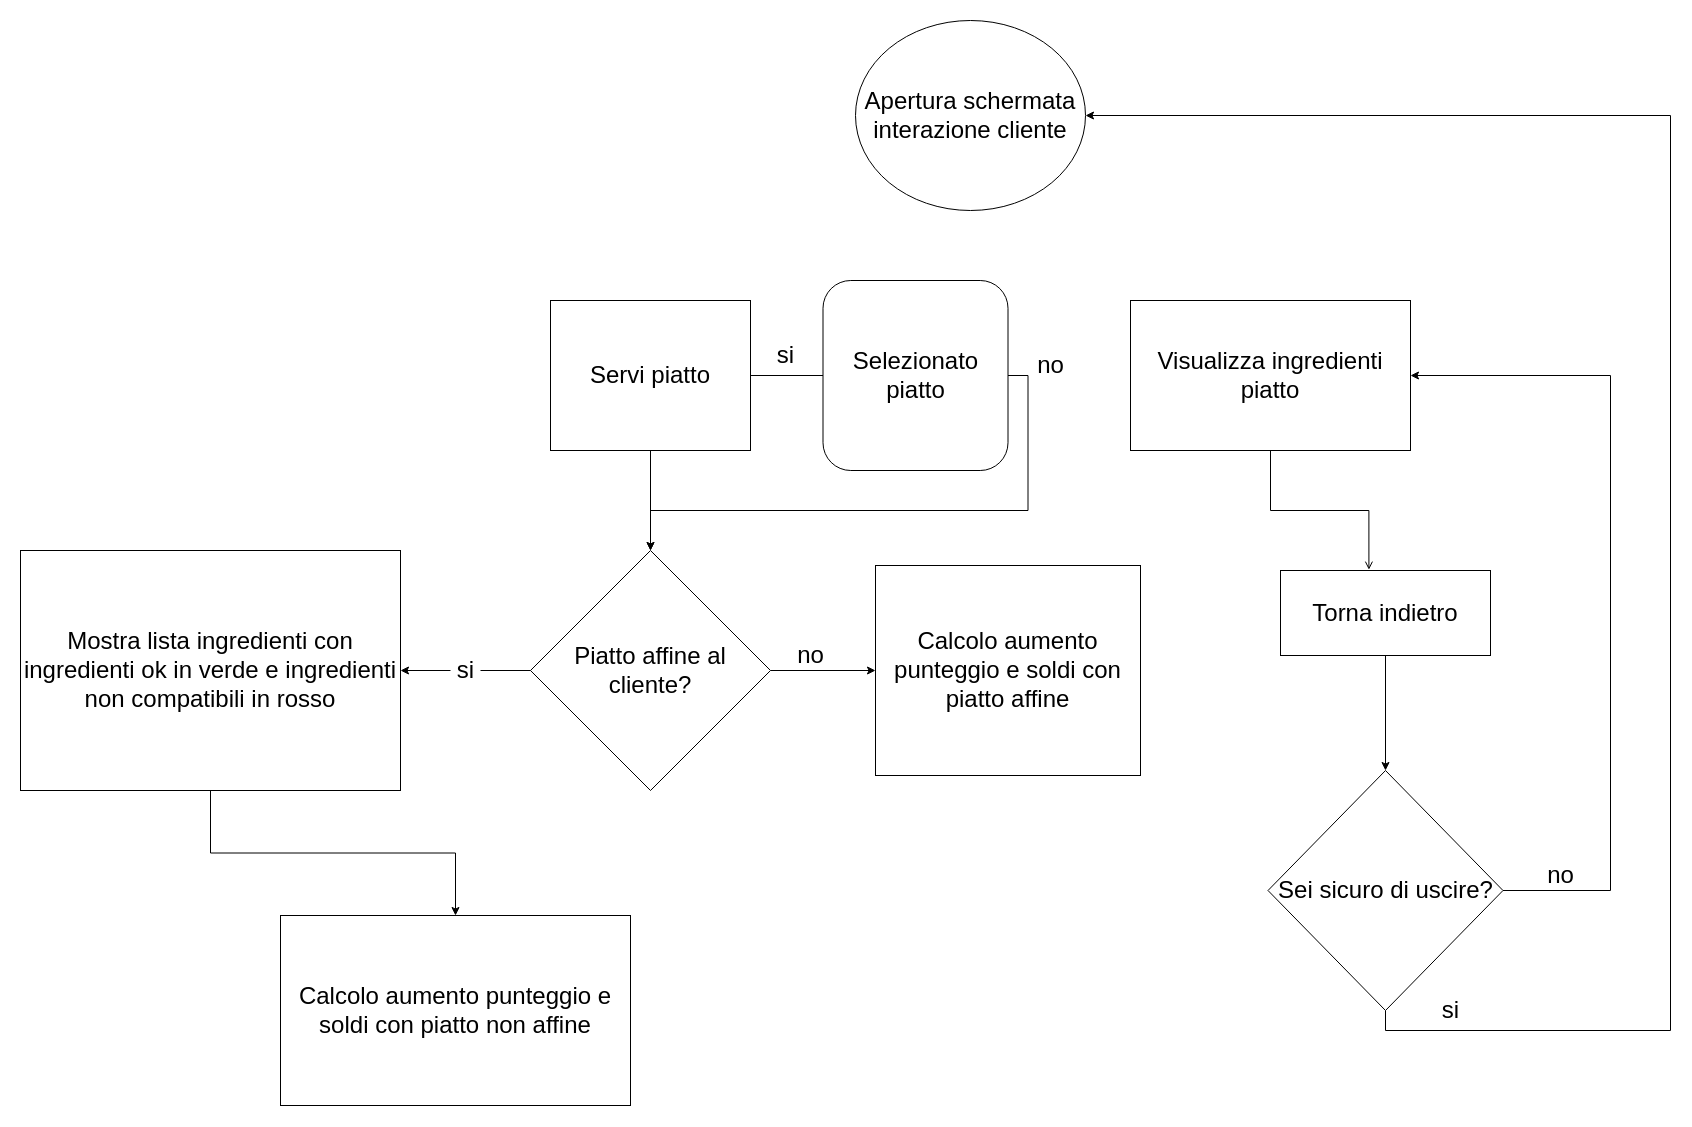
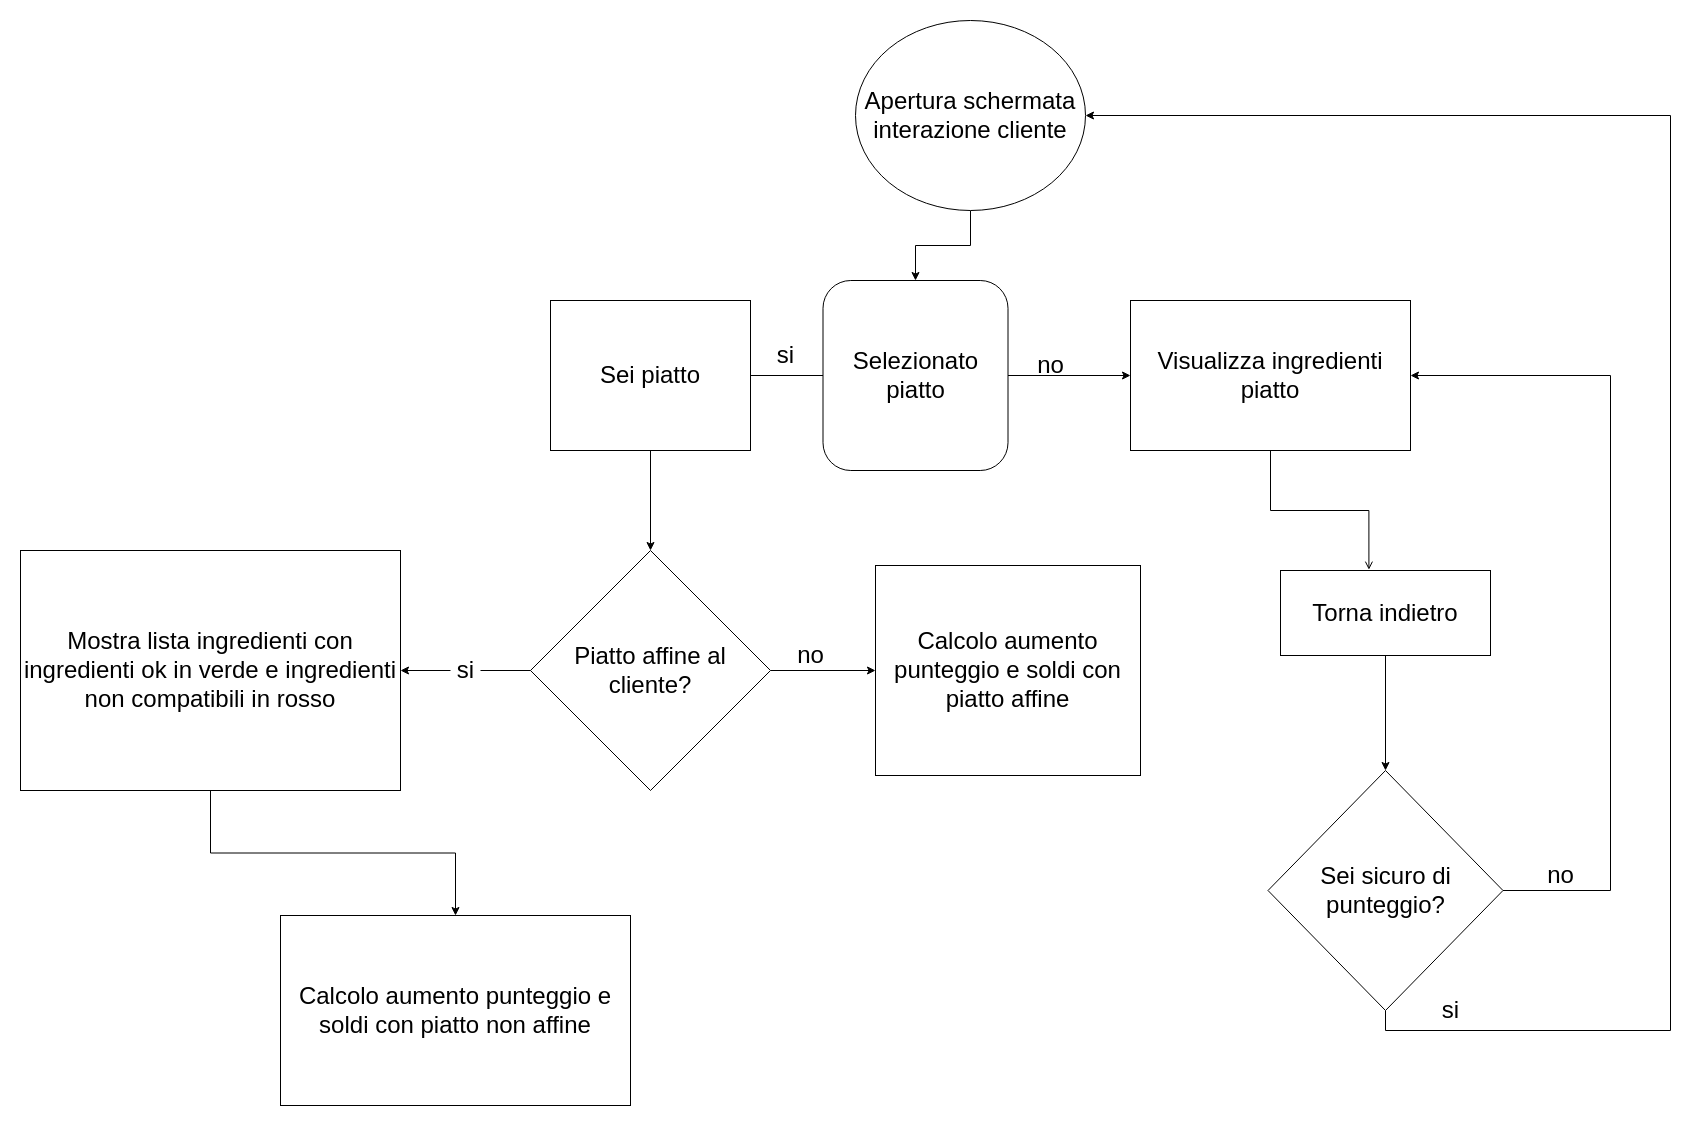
none -> (947, 246)
(651, 376) -> (651, 376)
(909, 511) -> (1075, 376)
(1386, 891) -> (1386, 891)
